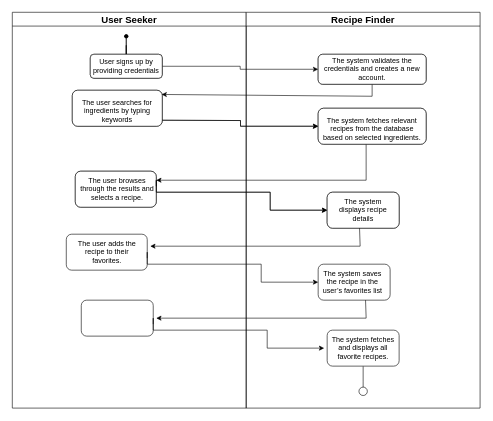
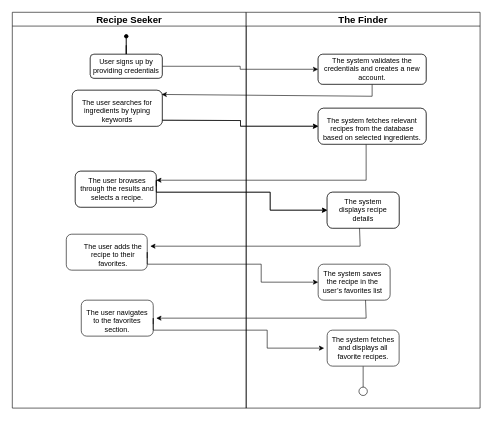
(129, 20) -> (129, 20)
(363, 20) -> (363, 20)
(107, 252) -> (113, 255)
none -> (117, 321)
